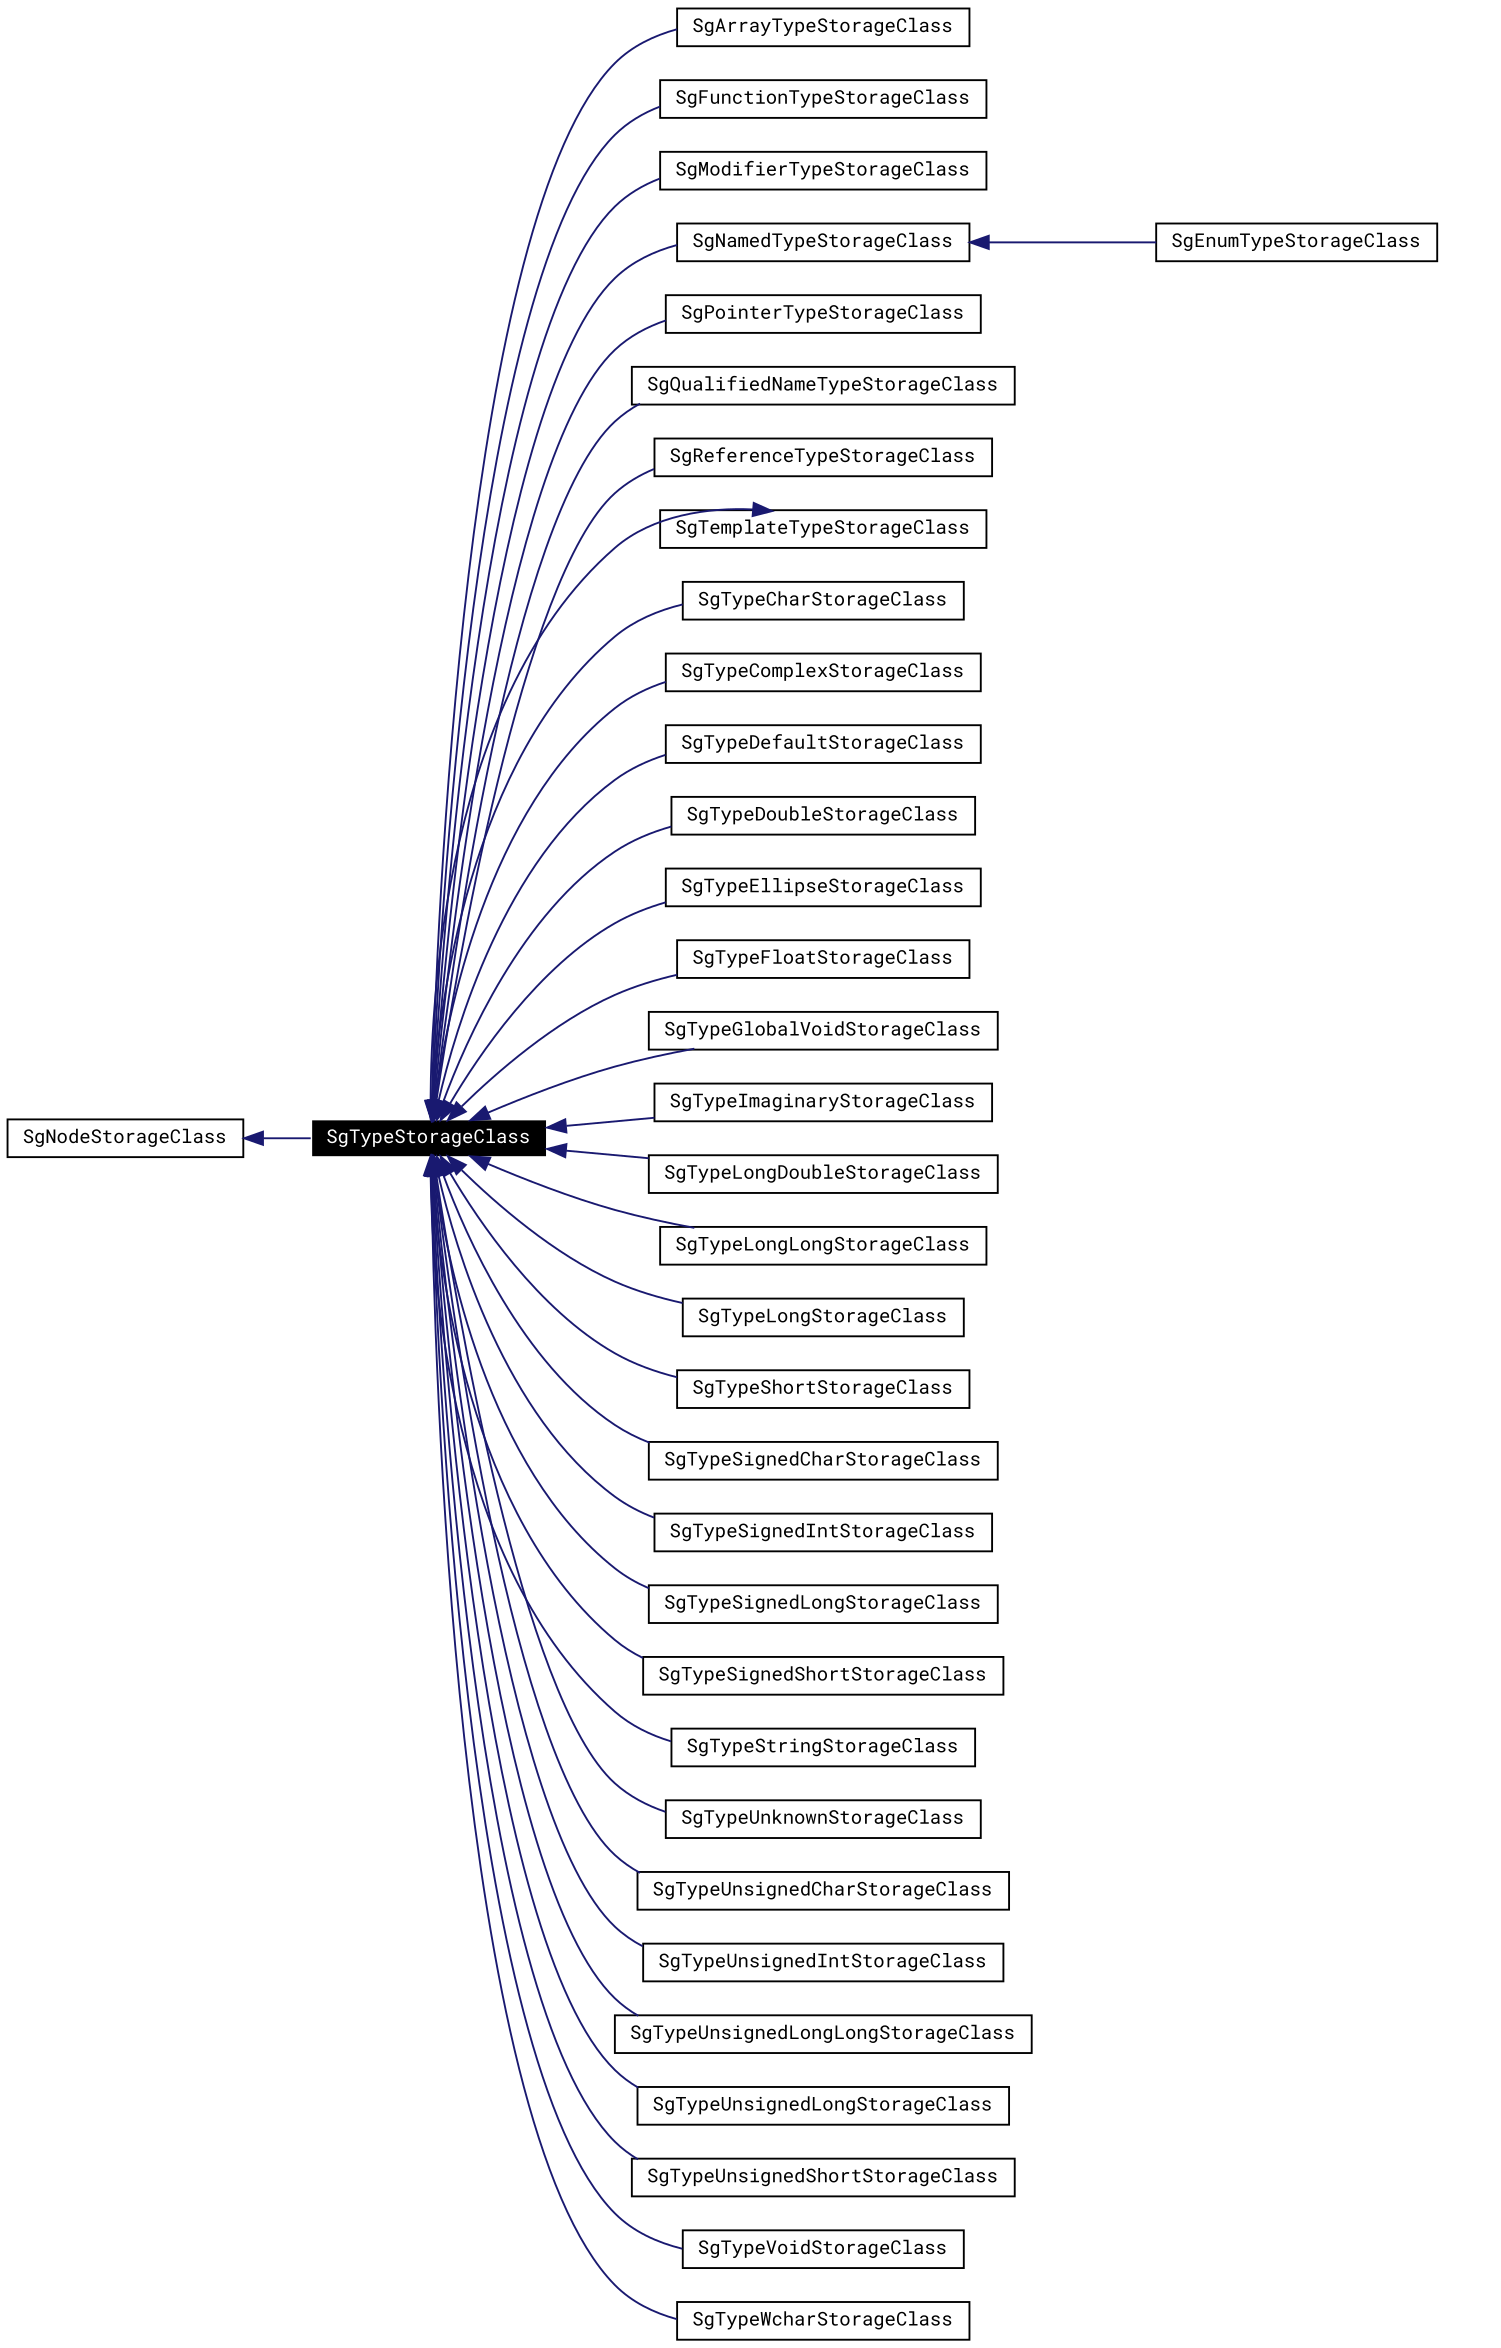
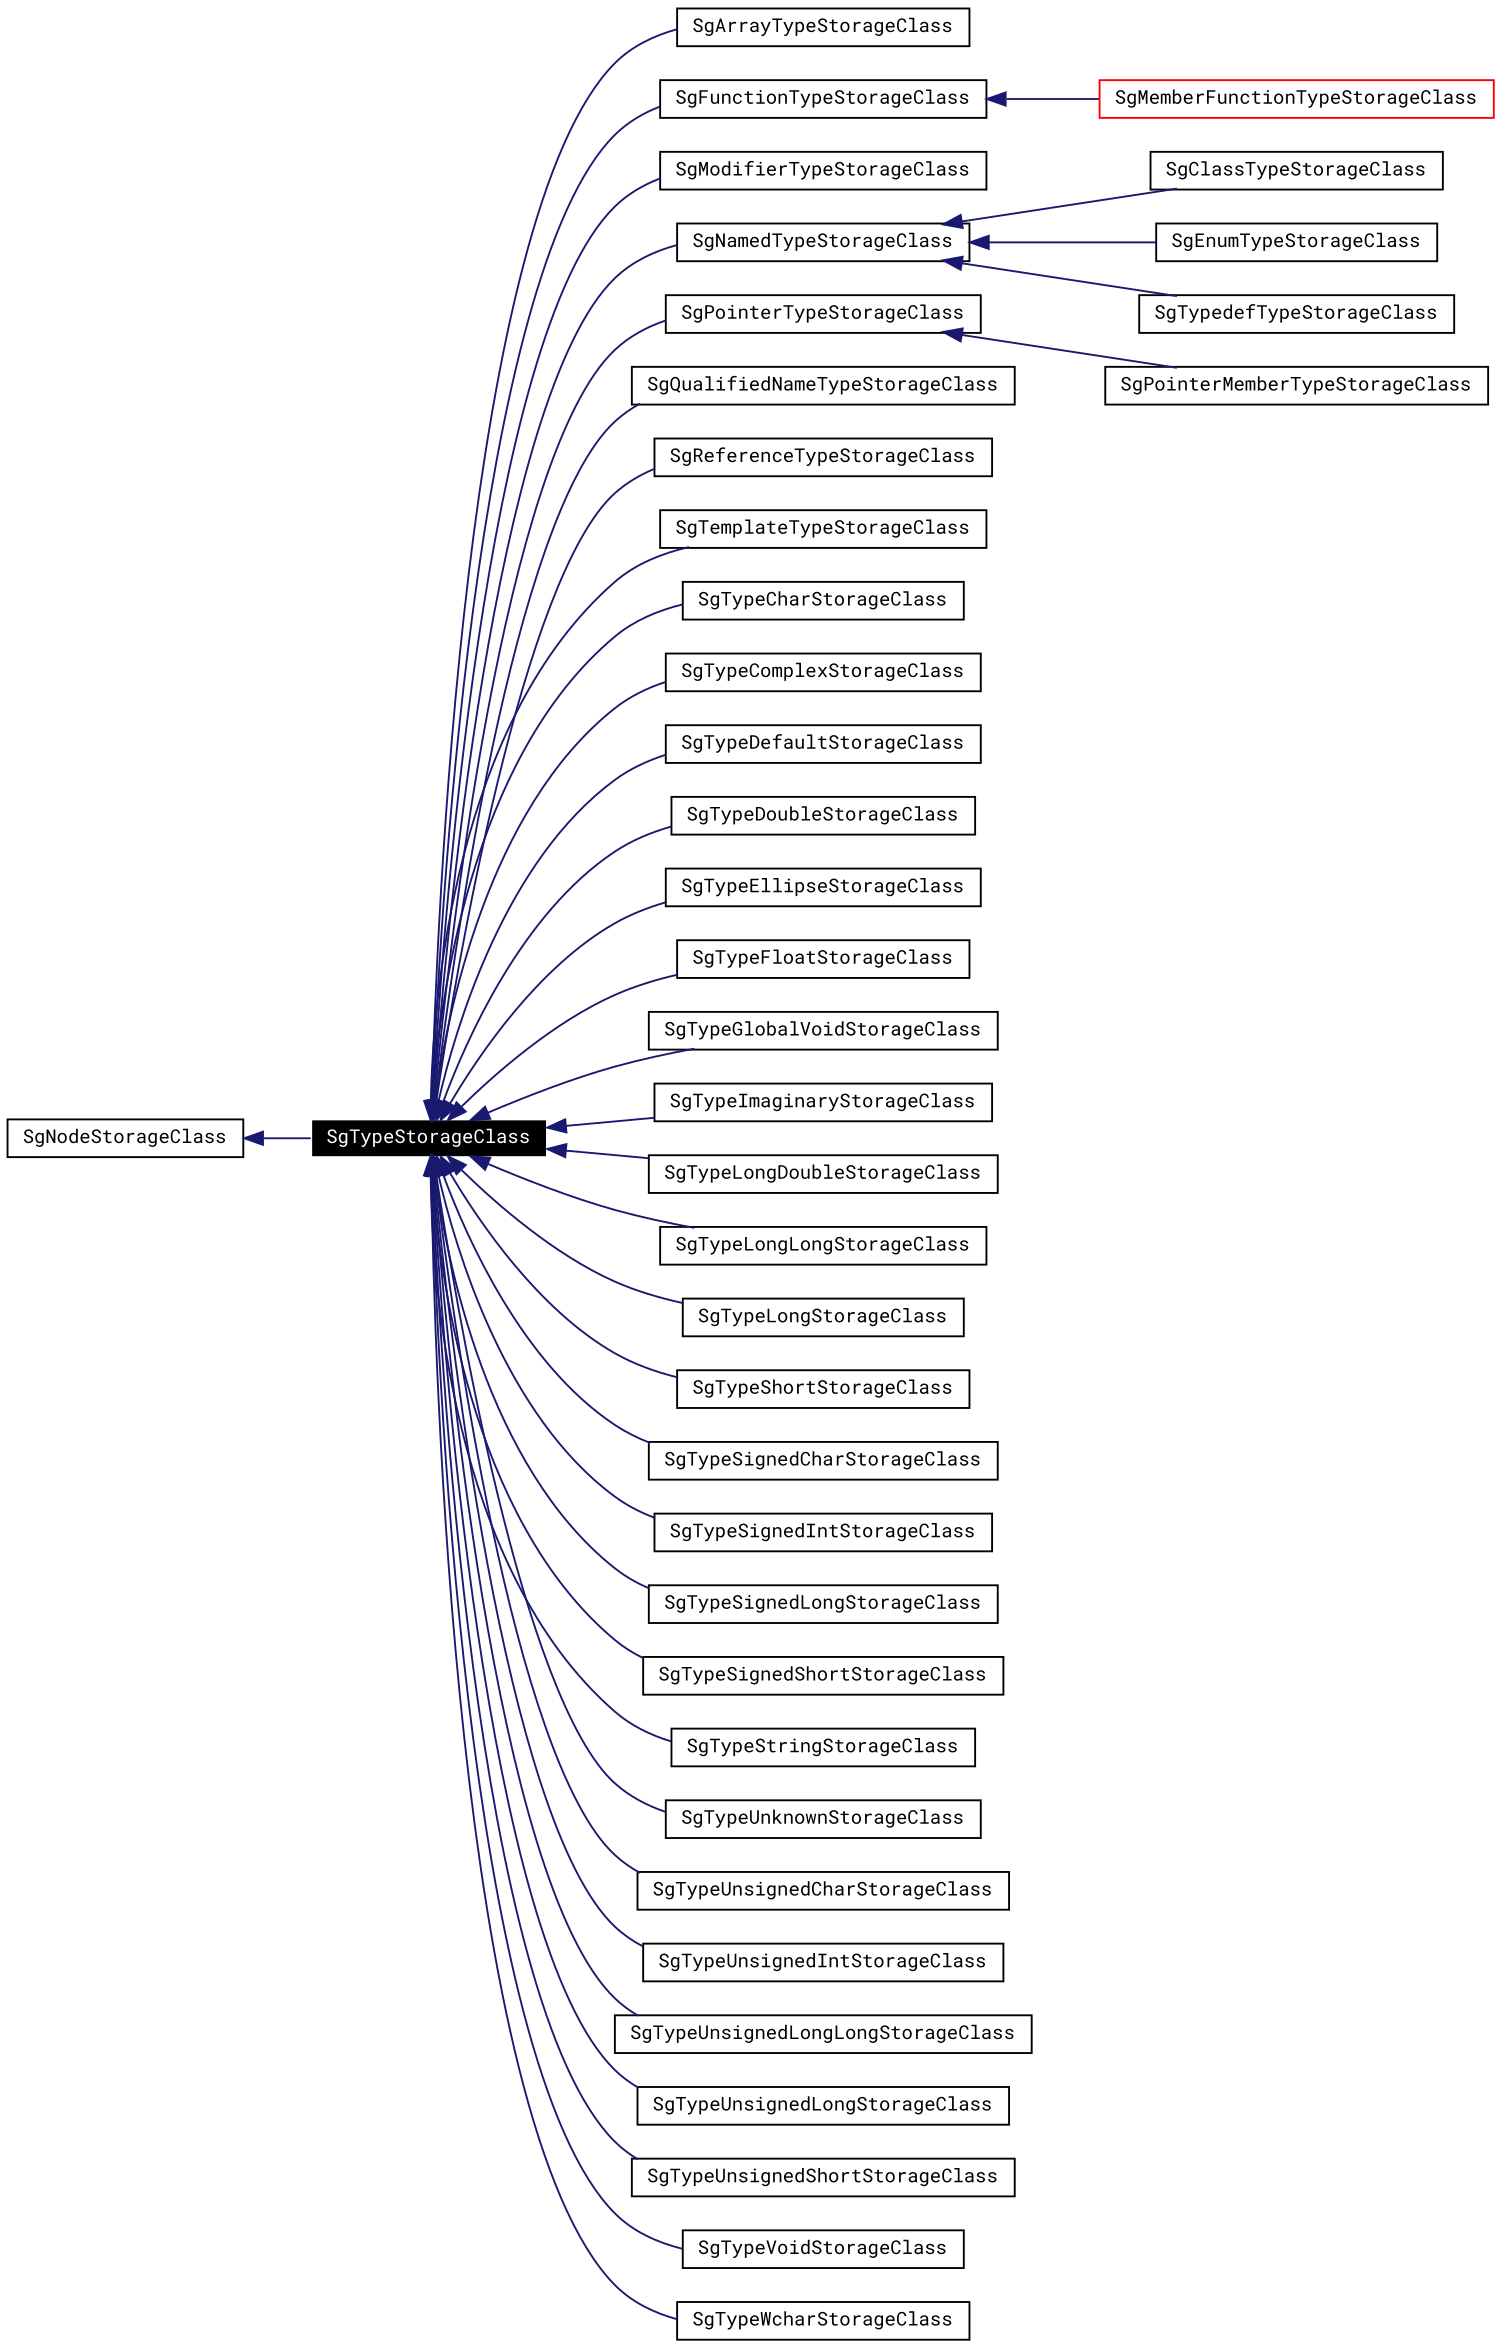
none -> (1297, 99)
none -> (1297, 171)
none -> (1297, 314)
none -> (1297, 386)
(572, 595) -> (544, 667)
